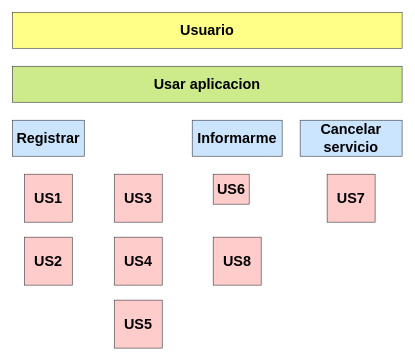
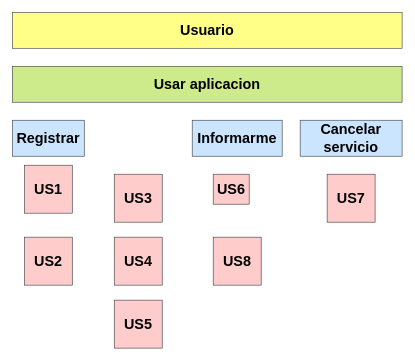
(48, 198) -> (48, 189)
